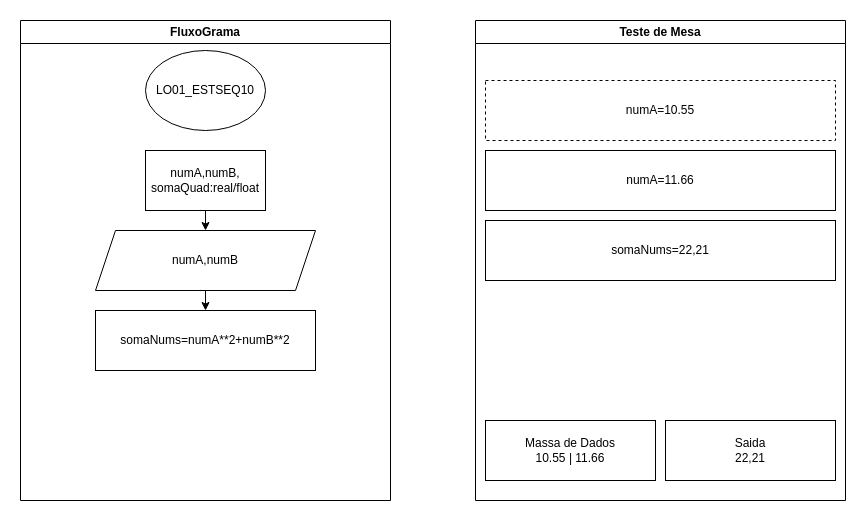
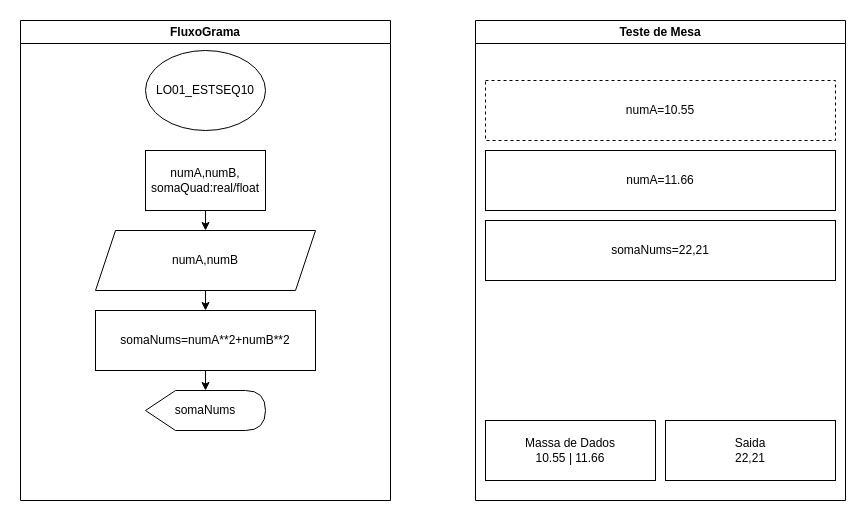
none -> (206, 377)
none -> (206, 411)
